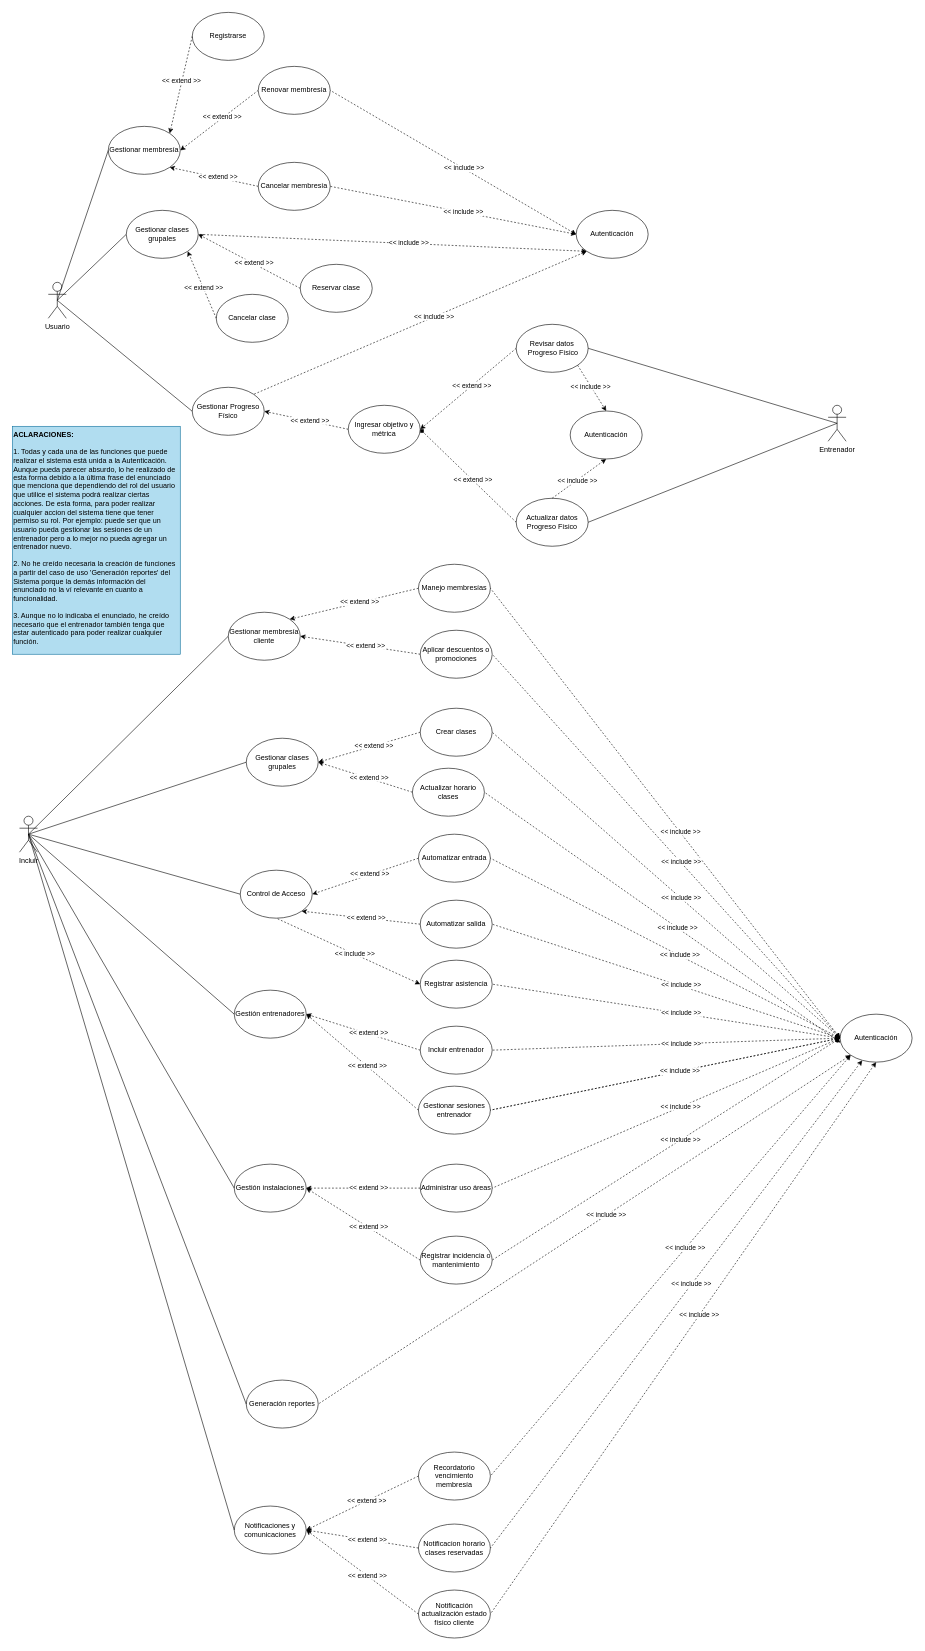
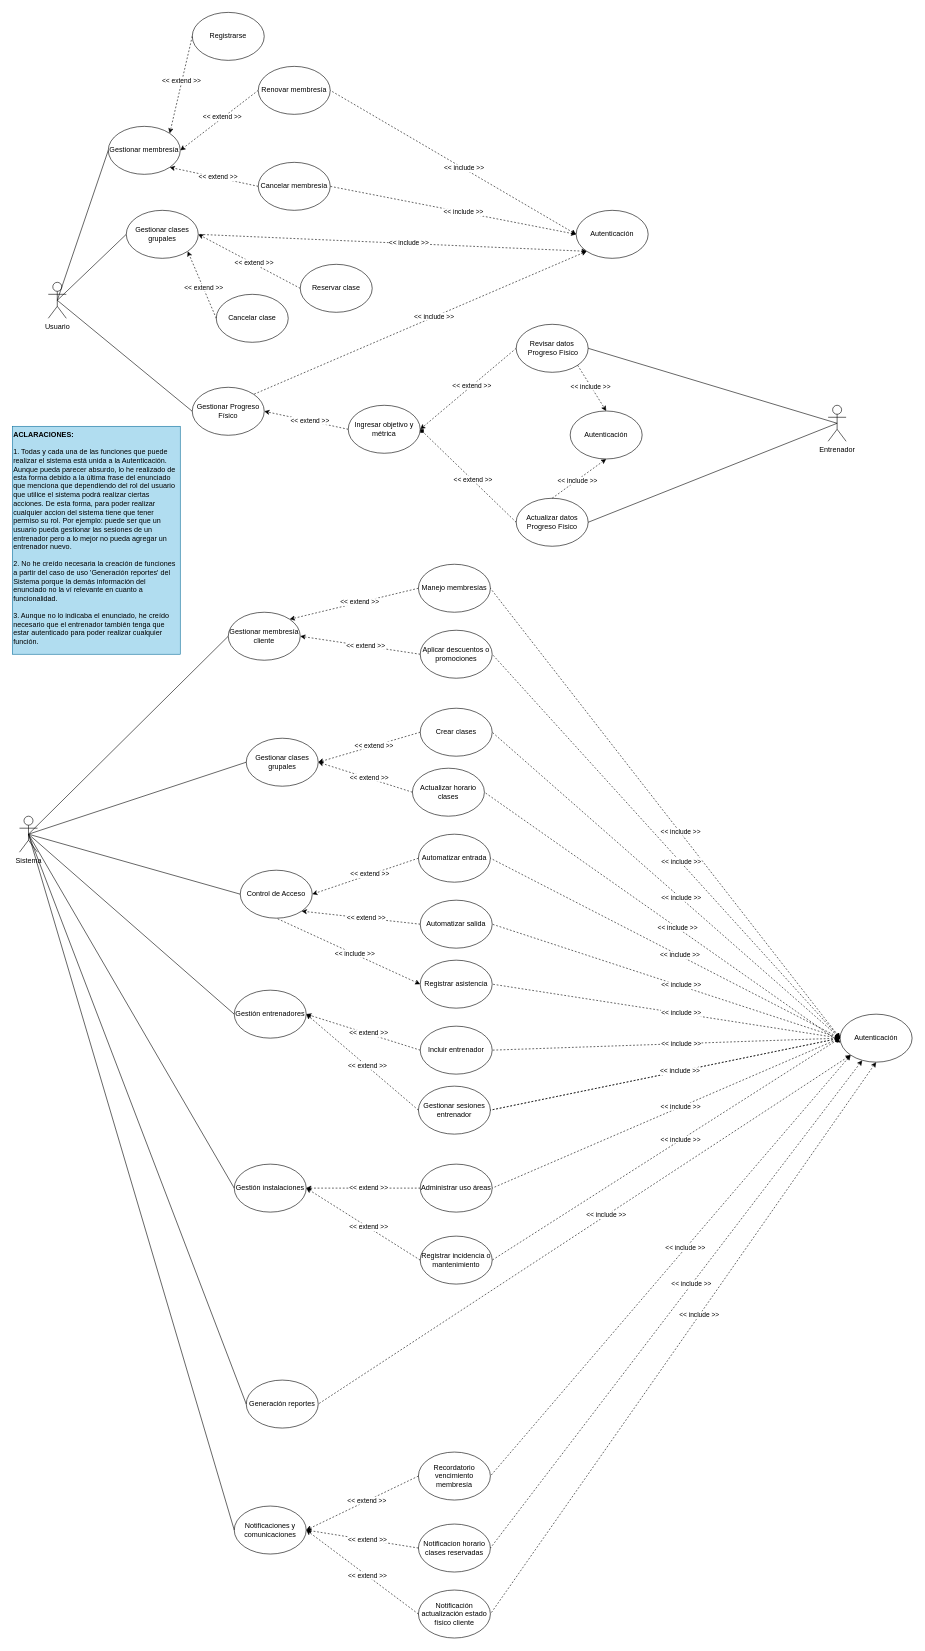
(29, 861) -> (29, 861)
